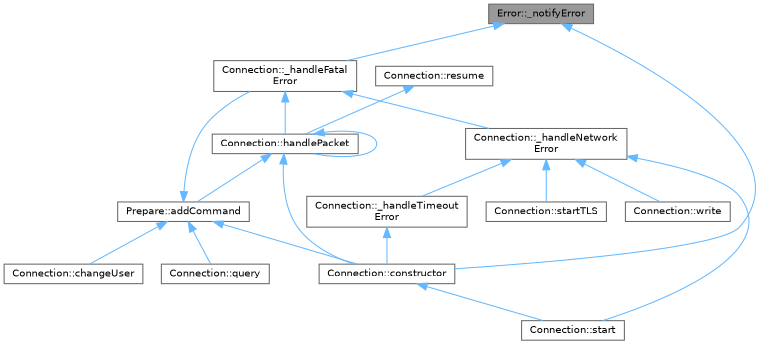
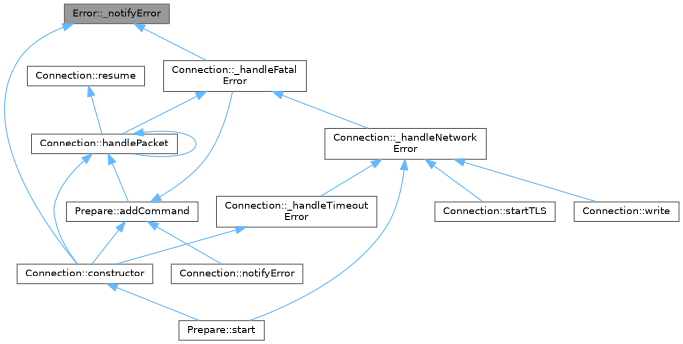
(73, 274) -> (237, 274)
(215, 274) -> none
(573, 330) -> (222, 330)
